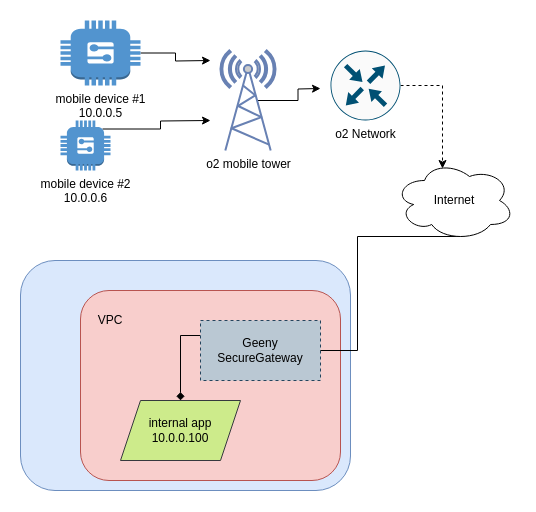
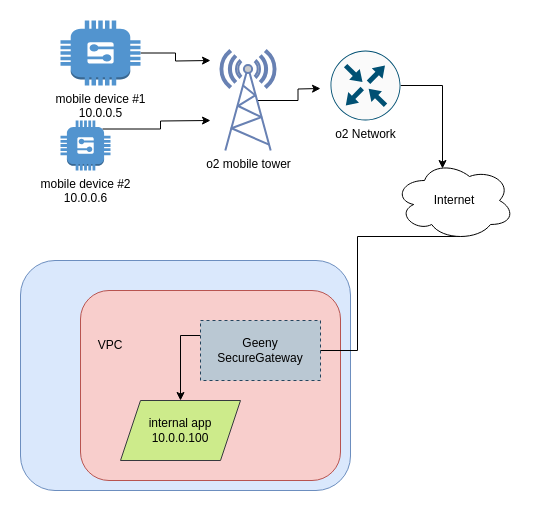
(443, 103) -> (443, 103)
(111, 321) -> (111, 346)
(181, 392) -> (181, 392)
